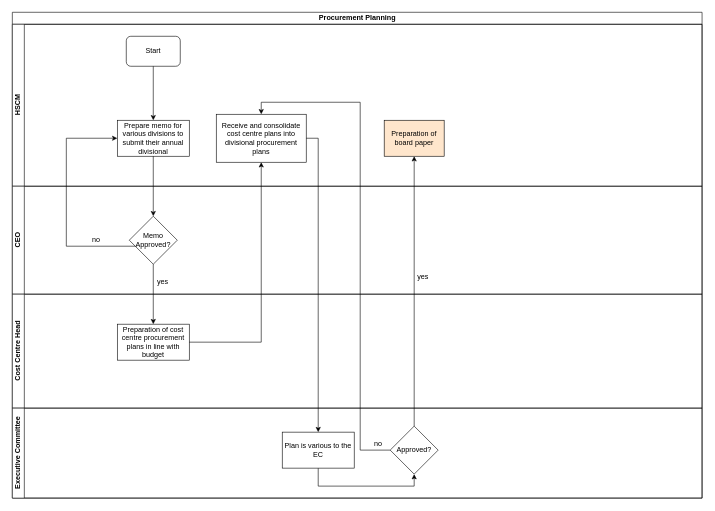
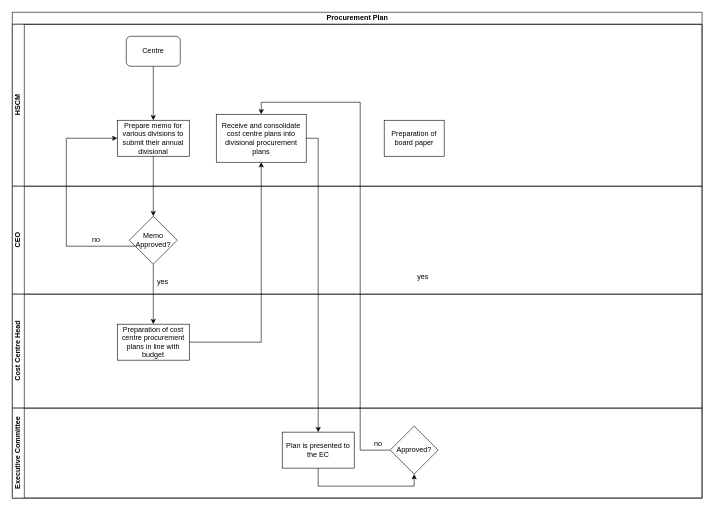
(358, 18) -> (358, 18)
(153, 51) -> (153, 51)
(414, 138) -> (414, 138)
(414, 161) -> none
(318, 450) -> (318, 450)
